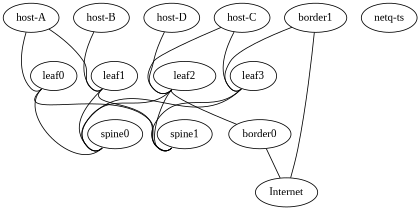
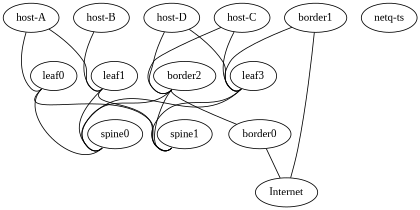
none -> (218, 56)
(185, 76) -> (185, 76)
